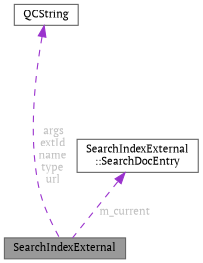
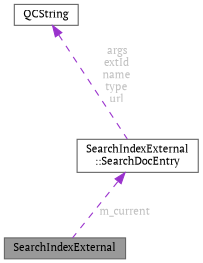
(34, 139) -> (93, 87)
